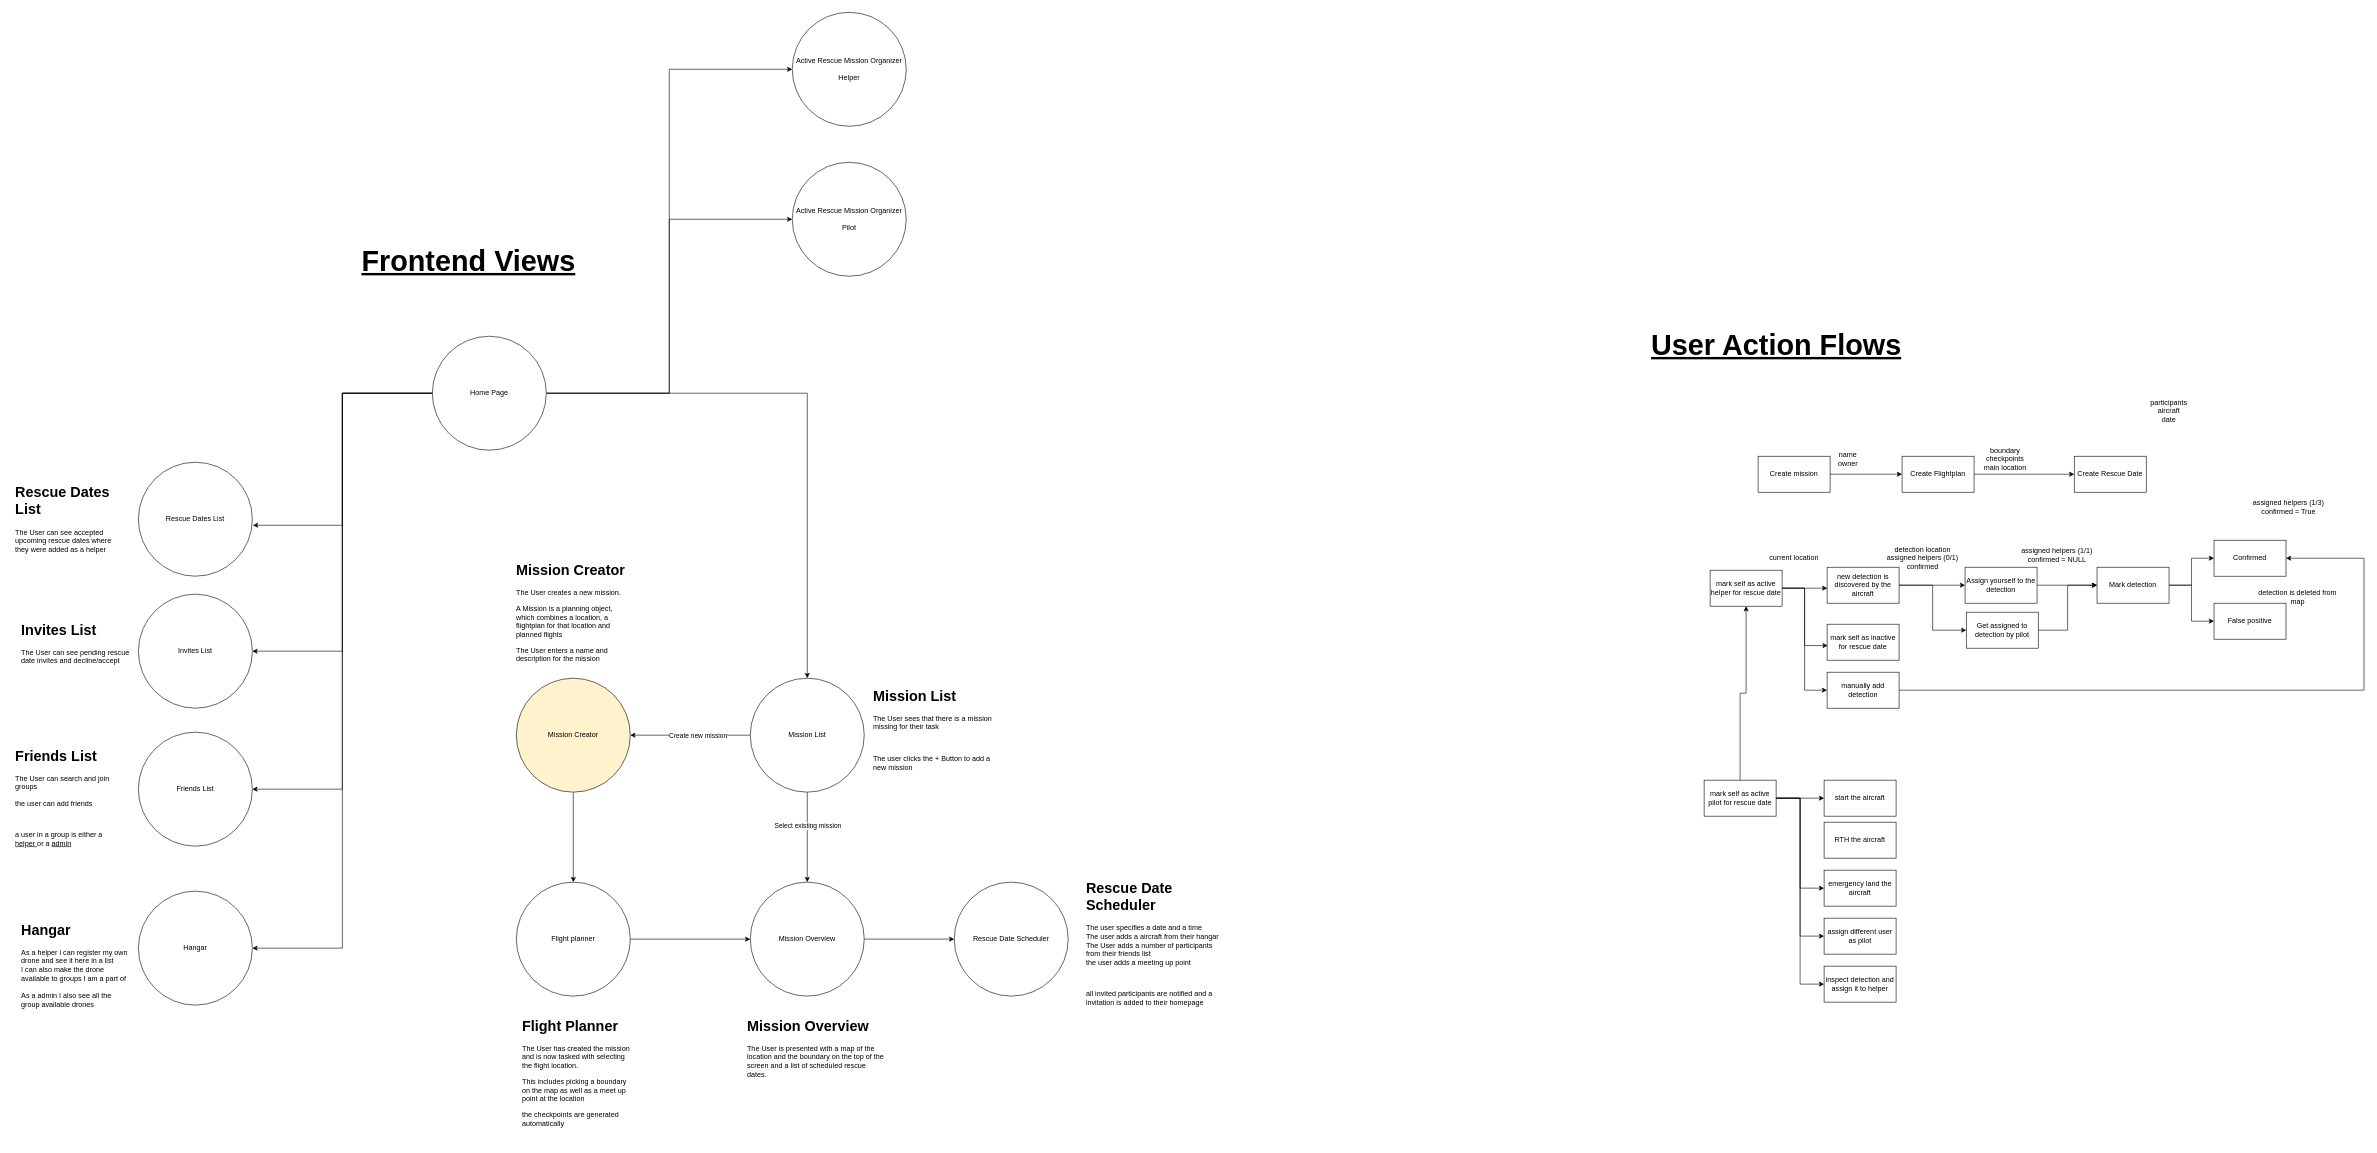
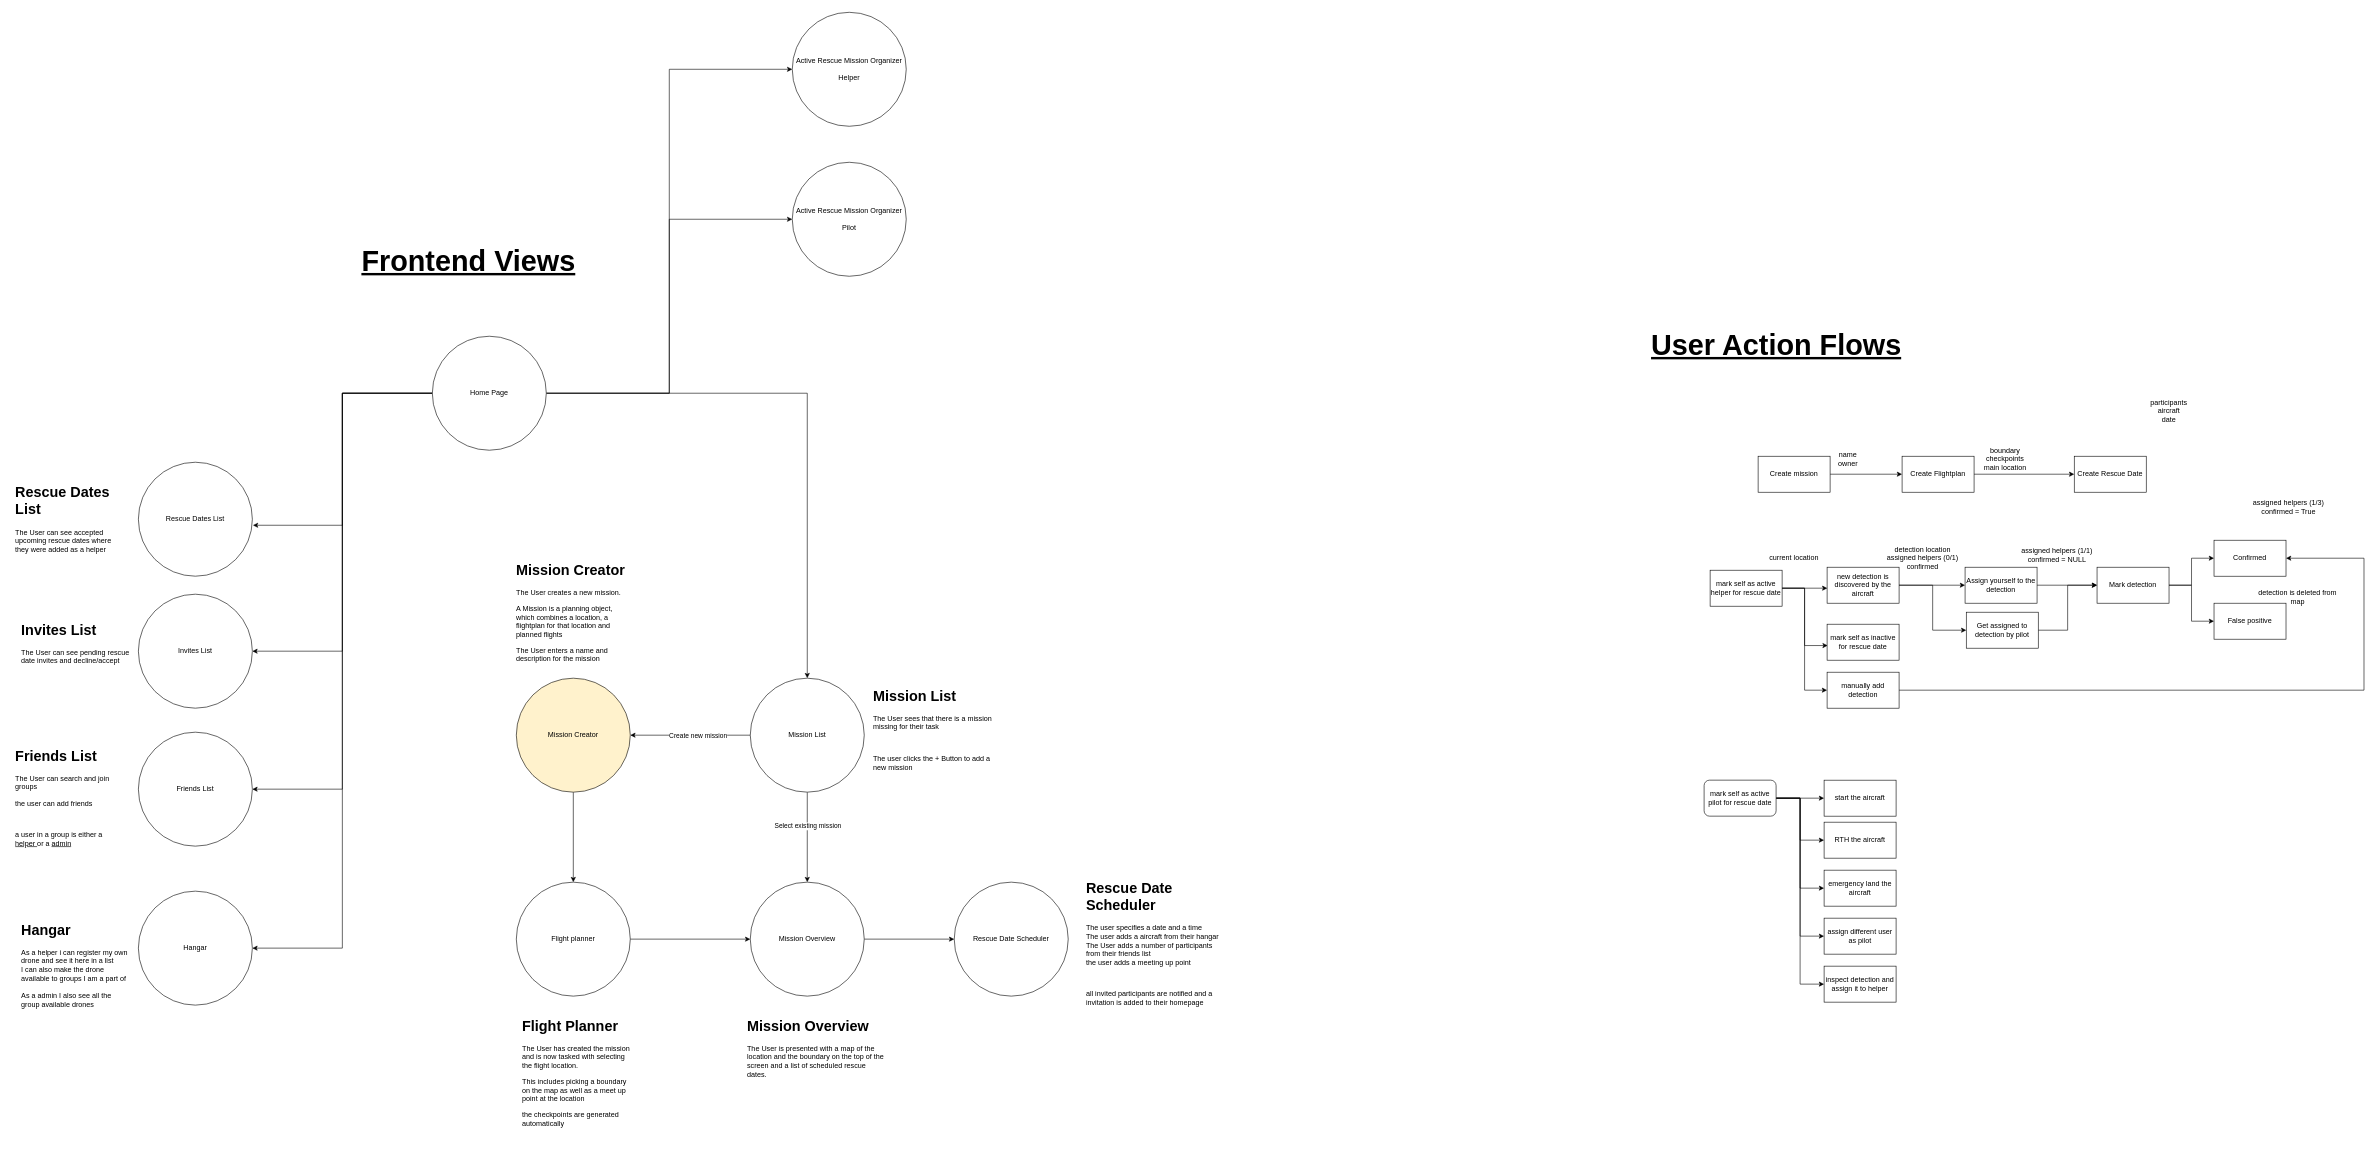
(1740, 693) -> (1818, 840)
(1740, 798) -> (1740, 798)
